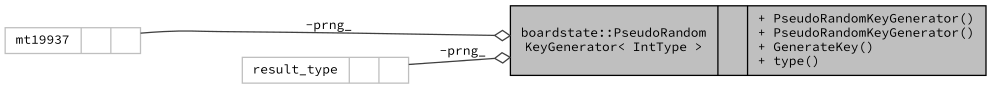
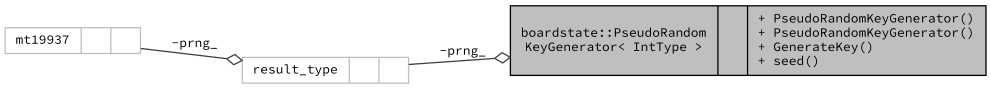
(318, 33) -> (184, 54)
(789, 61) -> (789, 61)
